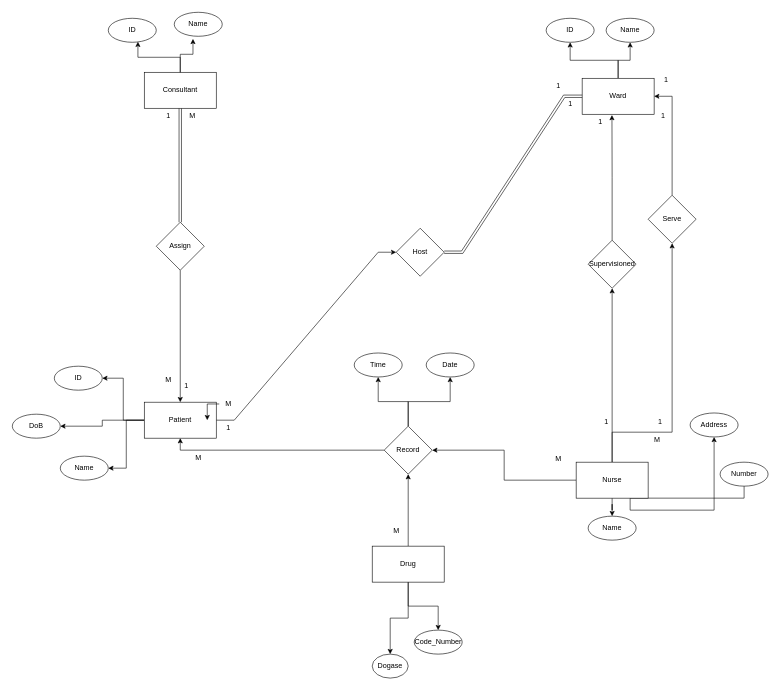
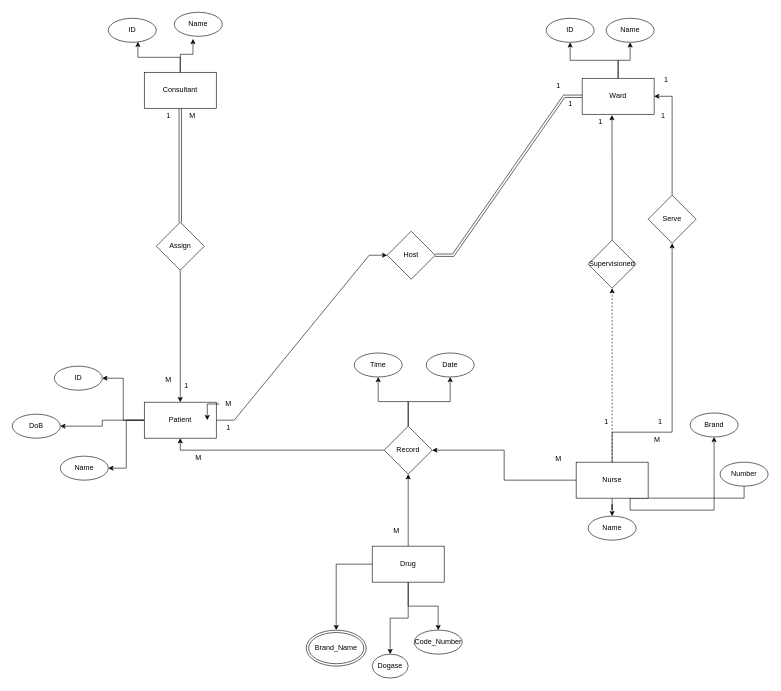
(420, 252) -> (411, 255)
(612, 361) -> (612, 361)
(714, 425) -> (714, 425)
none -> (336, 564)
none -> (336, 648)
